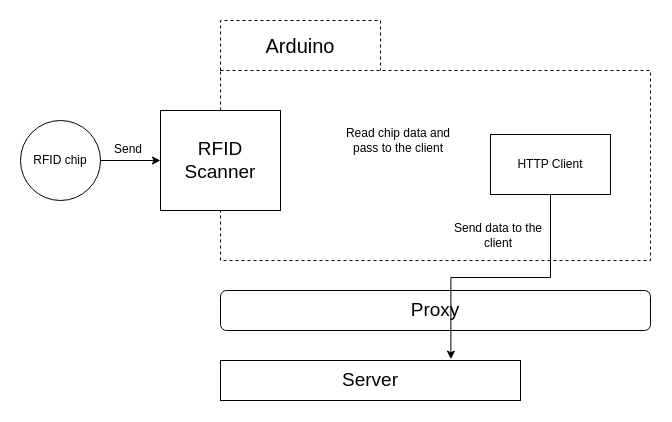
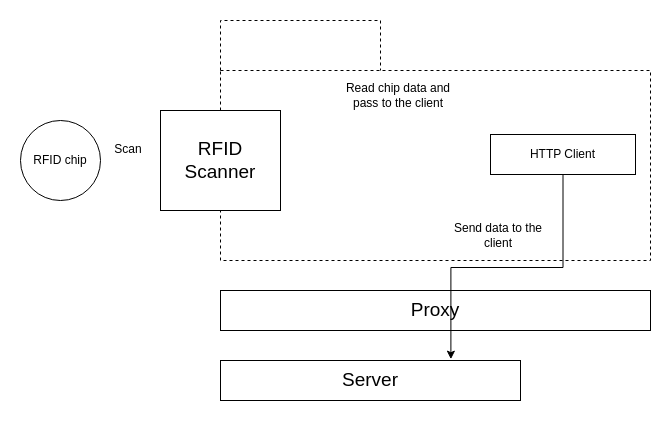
(301, 46) -> none
(399, 141) -> (399, 96)
(129, 150) -> (129, 150)
(127, 161) -> none
(551, 165) -> (563, 155)
(436, 311) -> (436, 311)
